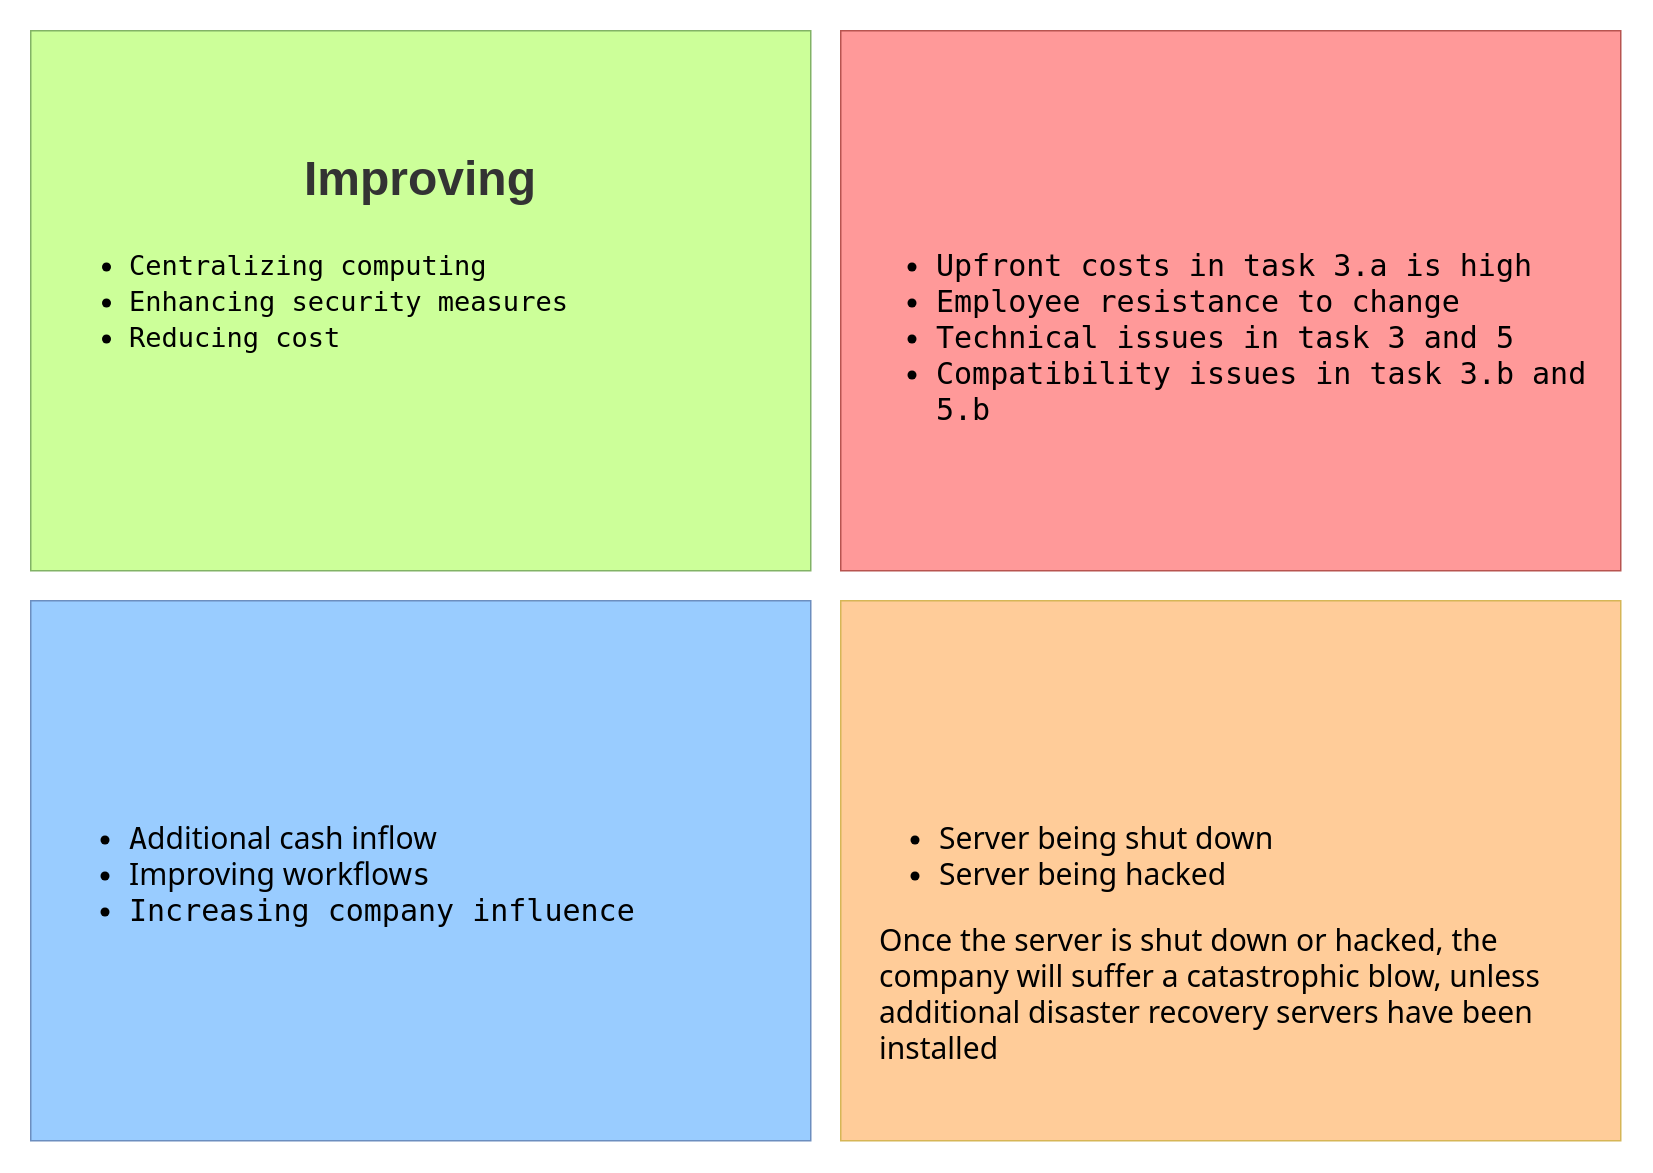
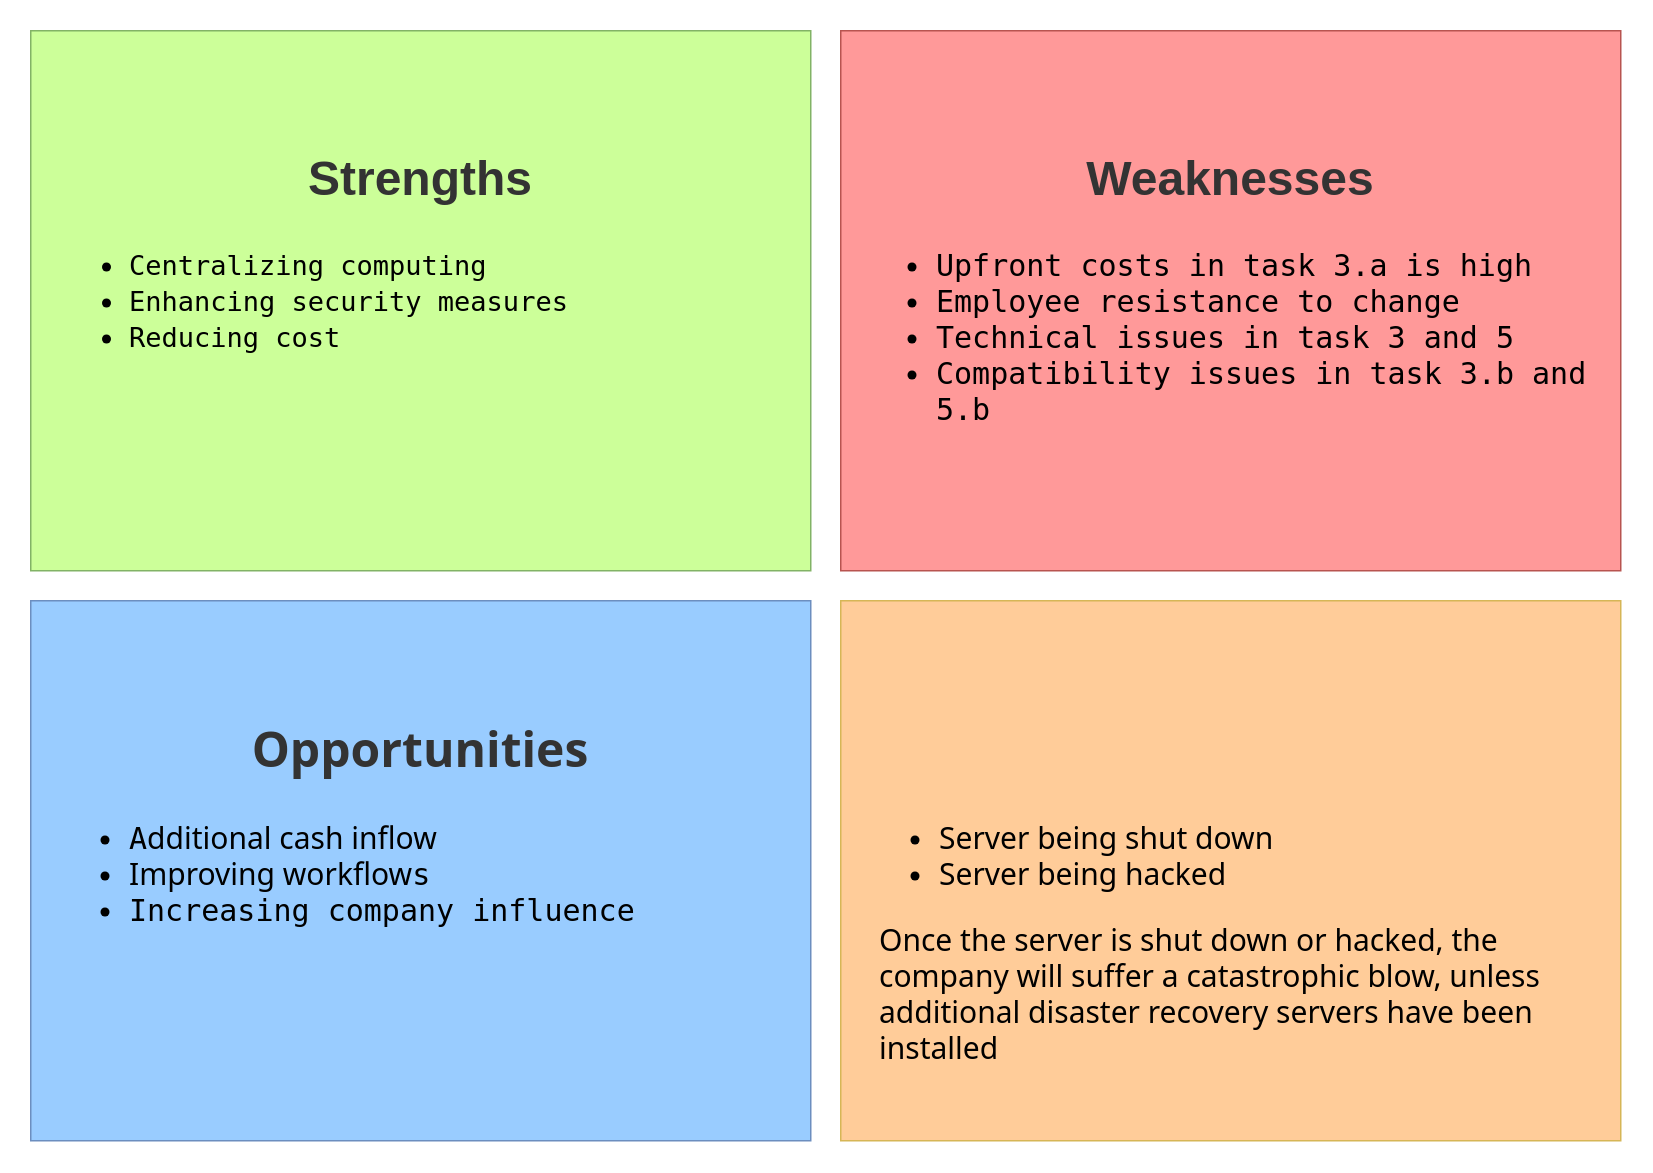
none -> (1231, 121)
(421, 195) -> (421, 195)
none -> (421, 691)
